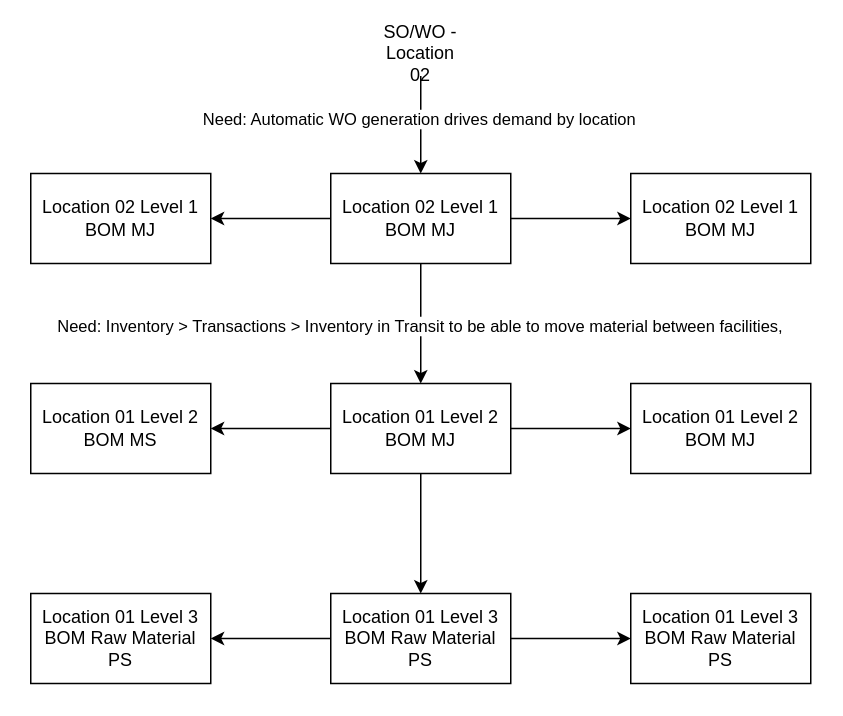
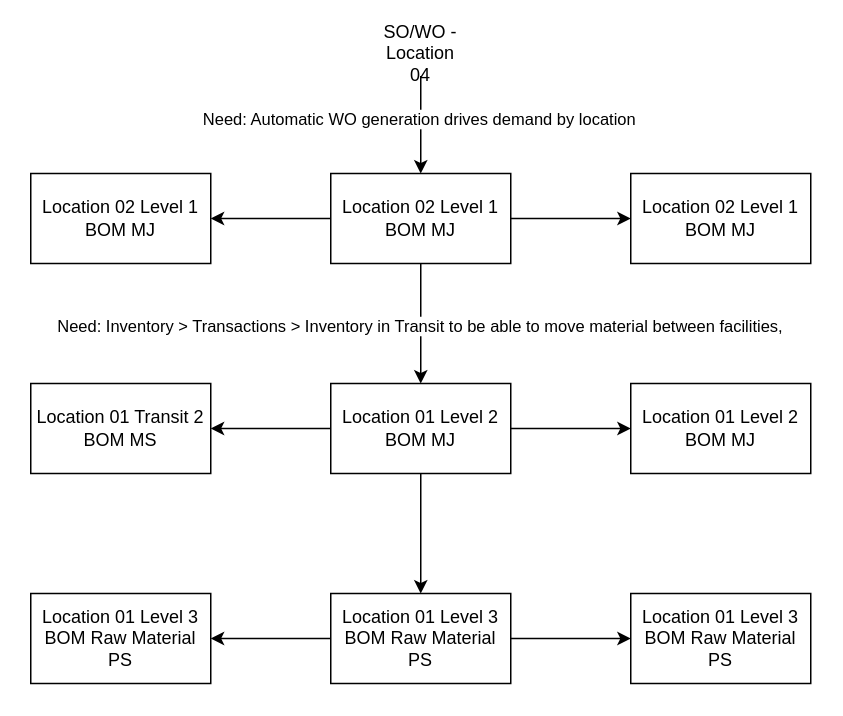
(421, 53) -> (421, 53)
(121, 428) -> (121, 428)
